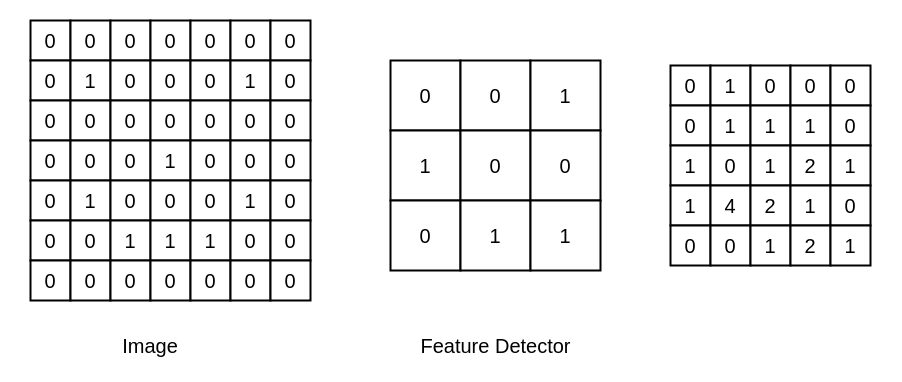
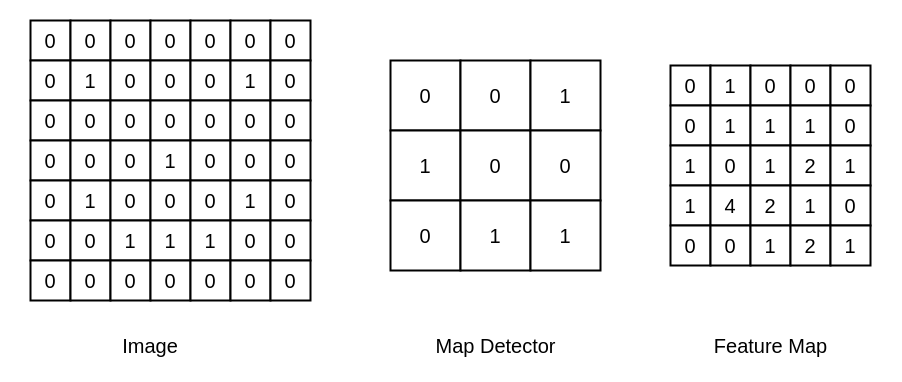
(496, 346) -> (496, 346)
none -> (771, 346)
